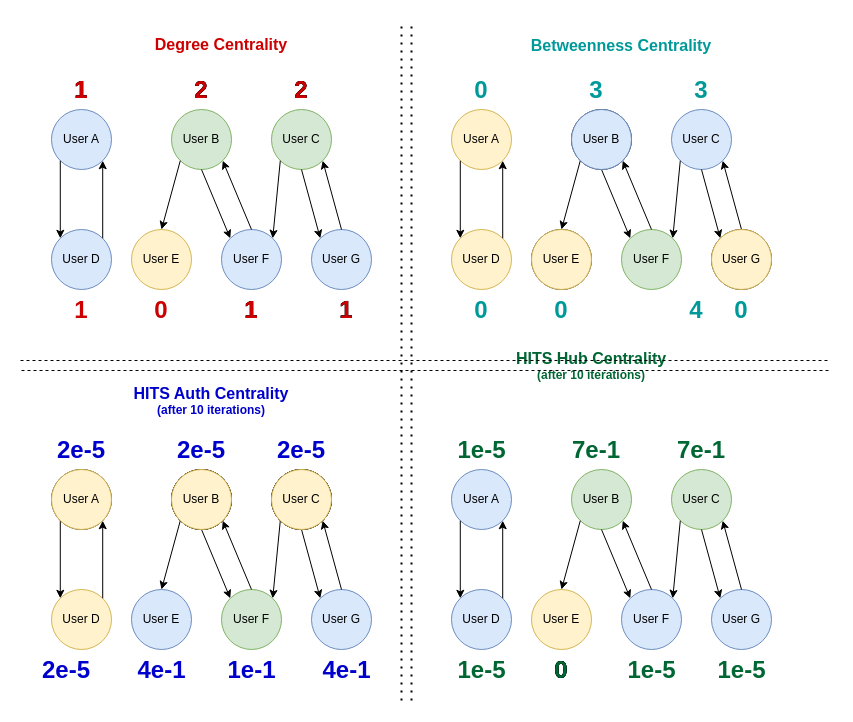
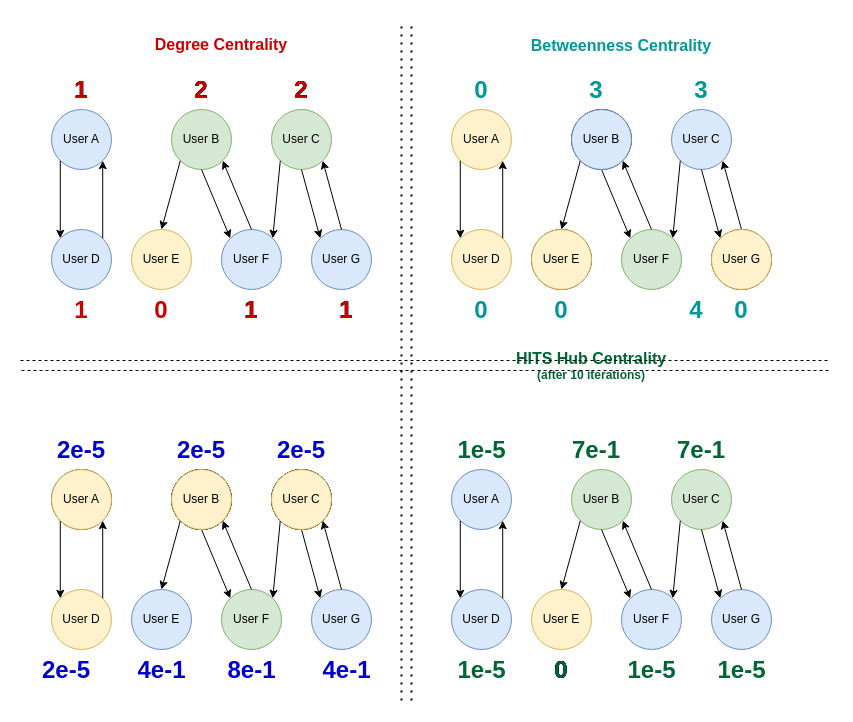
(212, 401) -> none
(252, 671) -> (252, 671)
